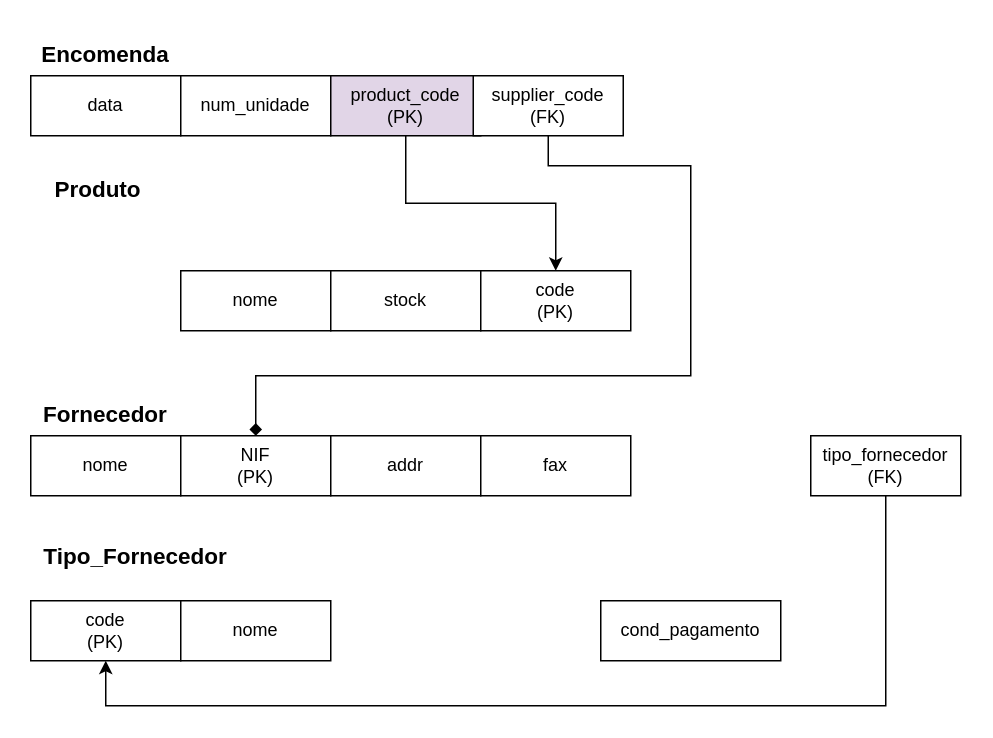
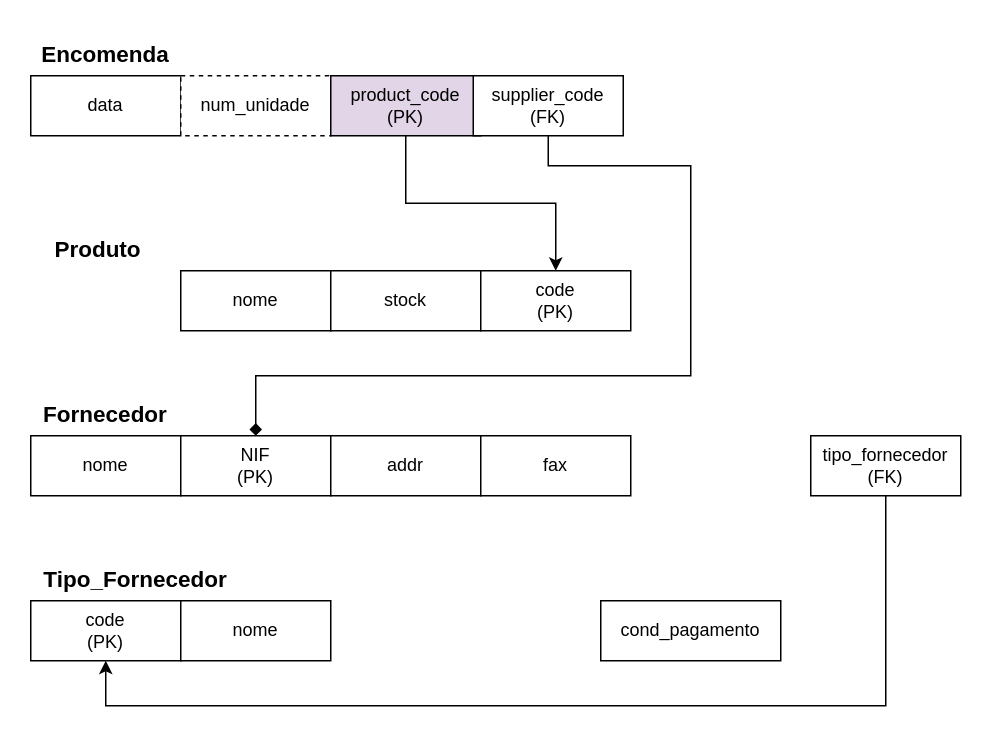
(256, 106) -> (256, 106)
(98, 188) -> (98, 248)
(136, 556) -> (136, 578)
